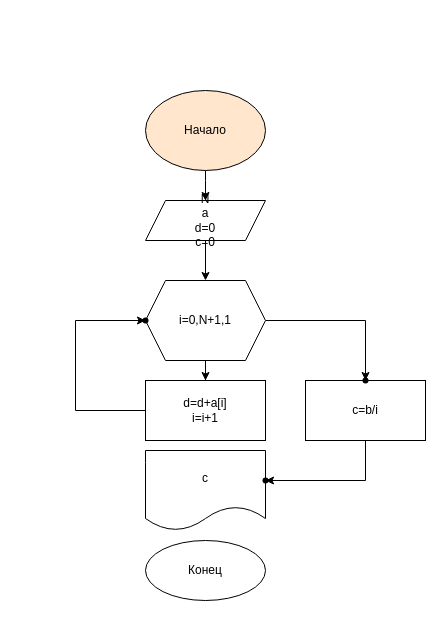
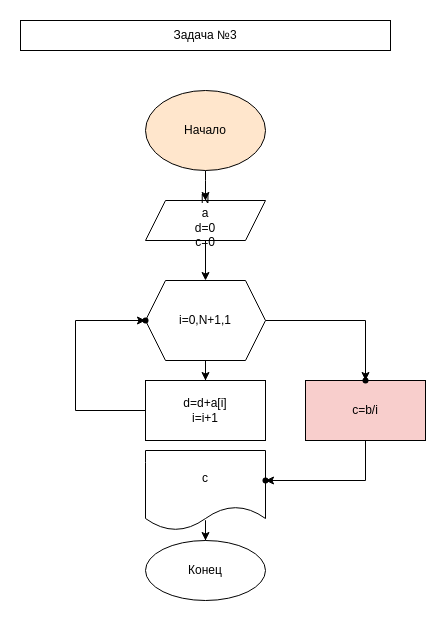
none -> (206, 36)
(366, 411) -> (366, 411)
none -> (206, 525)
